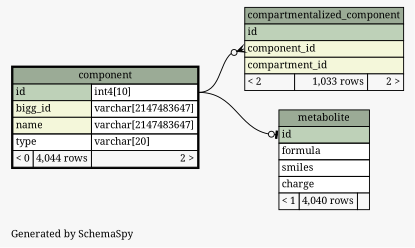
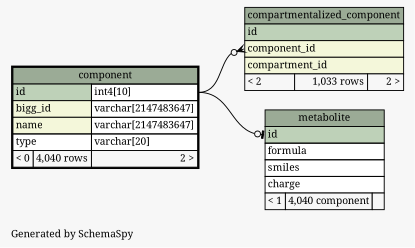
(62, 158) -> (62, 158)
(328, 201) -> (329, 201)
